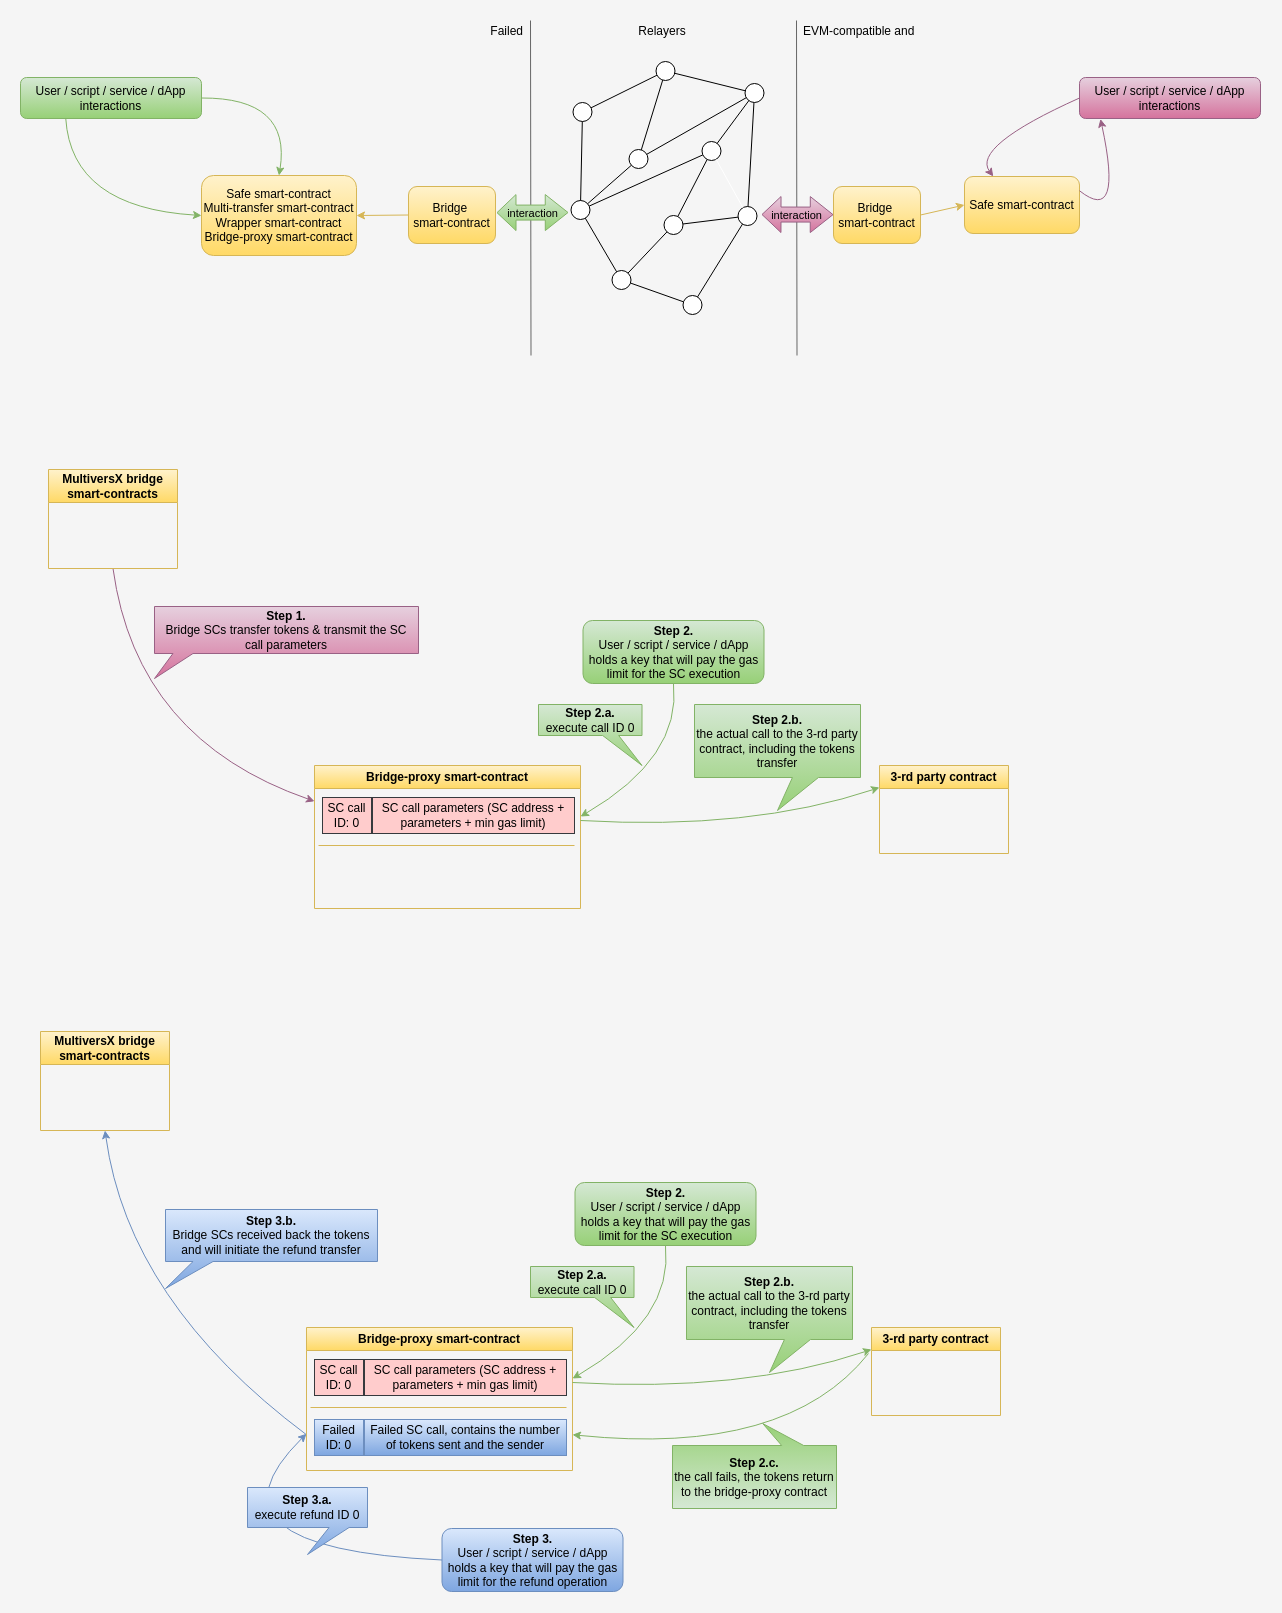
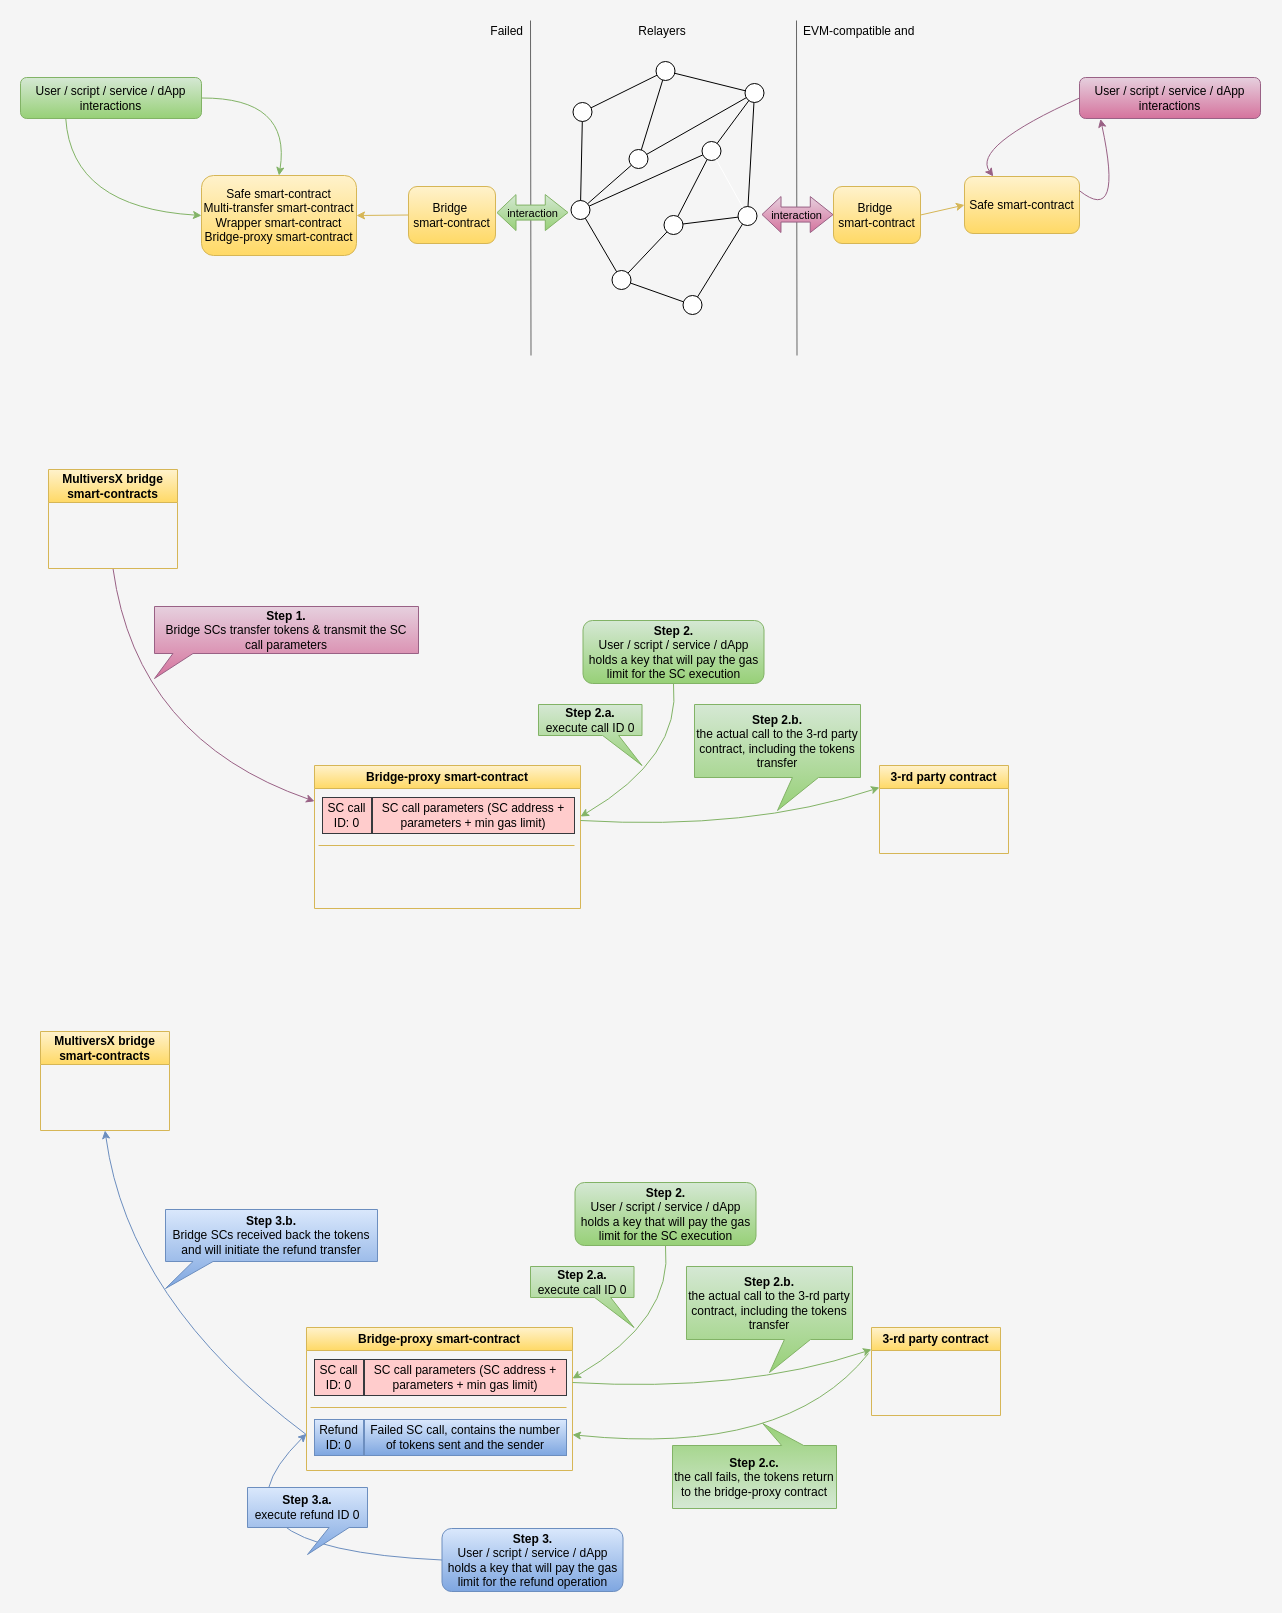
(339, 1438) -> (339, 1438)
